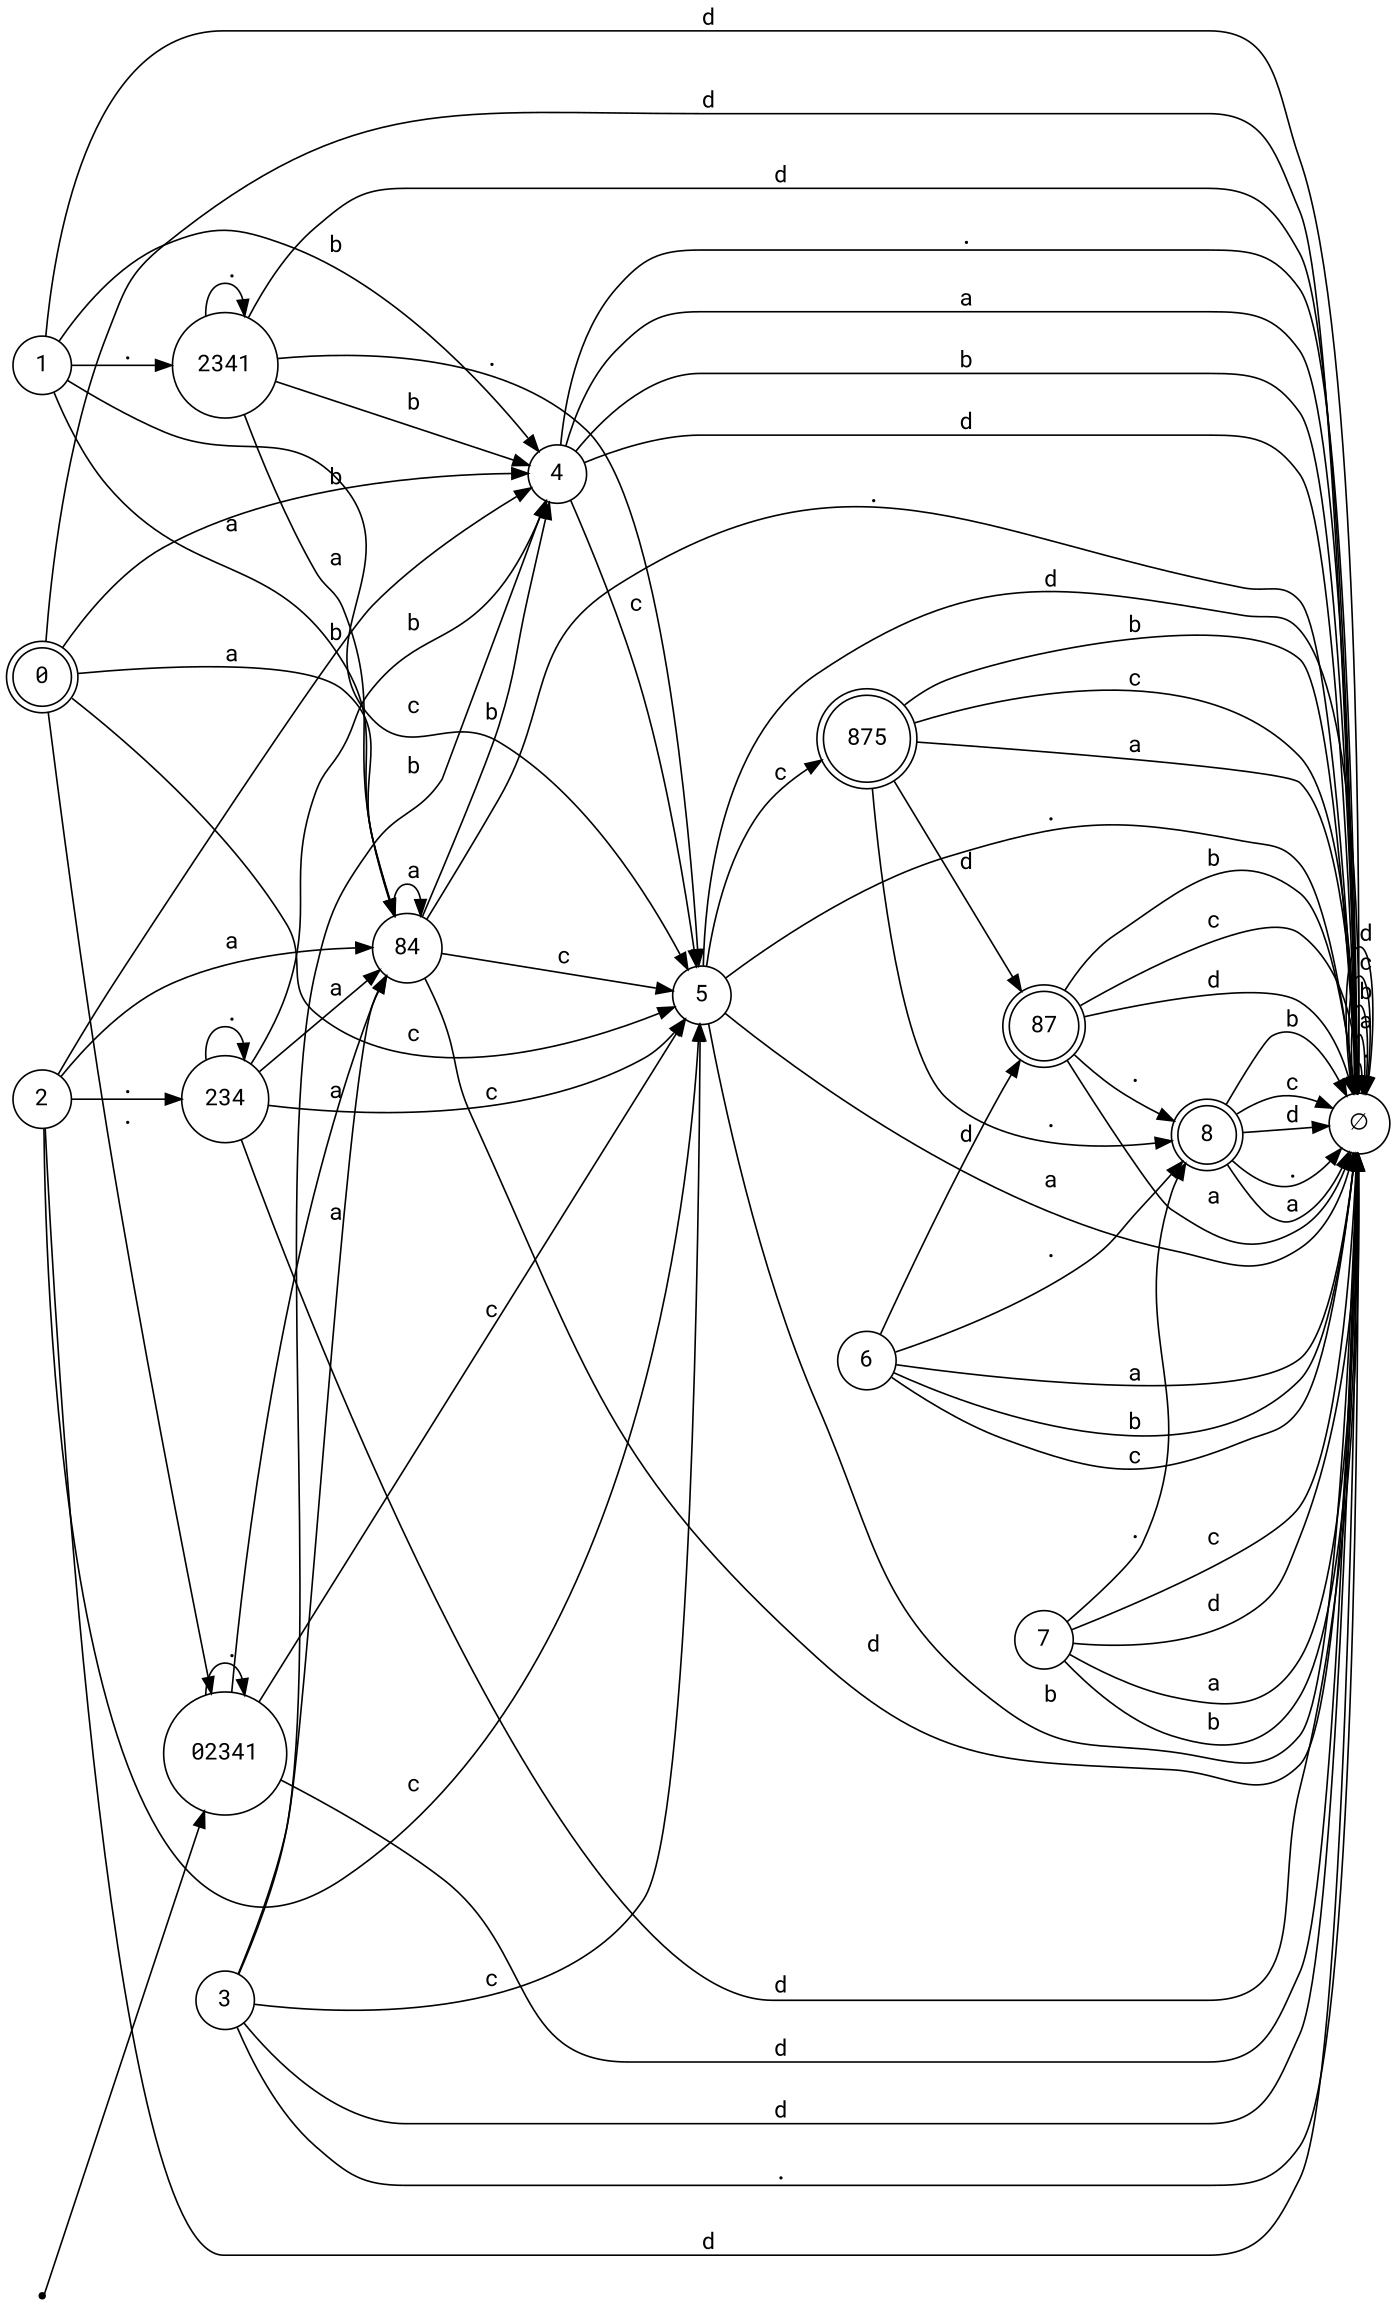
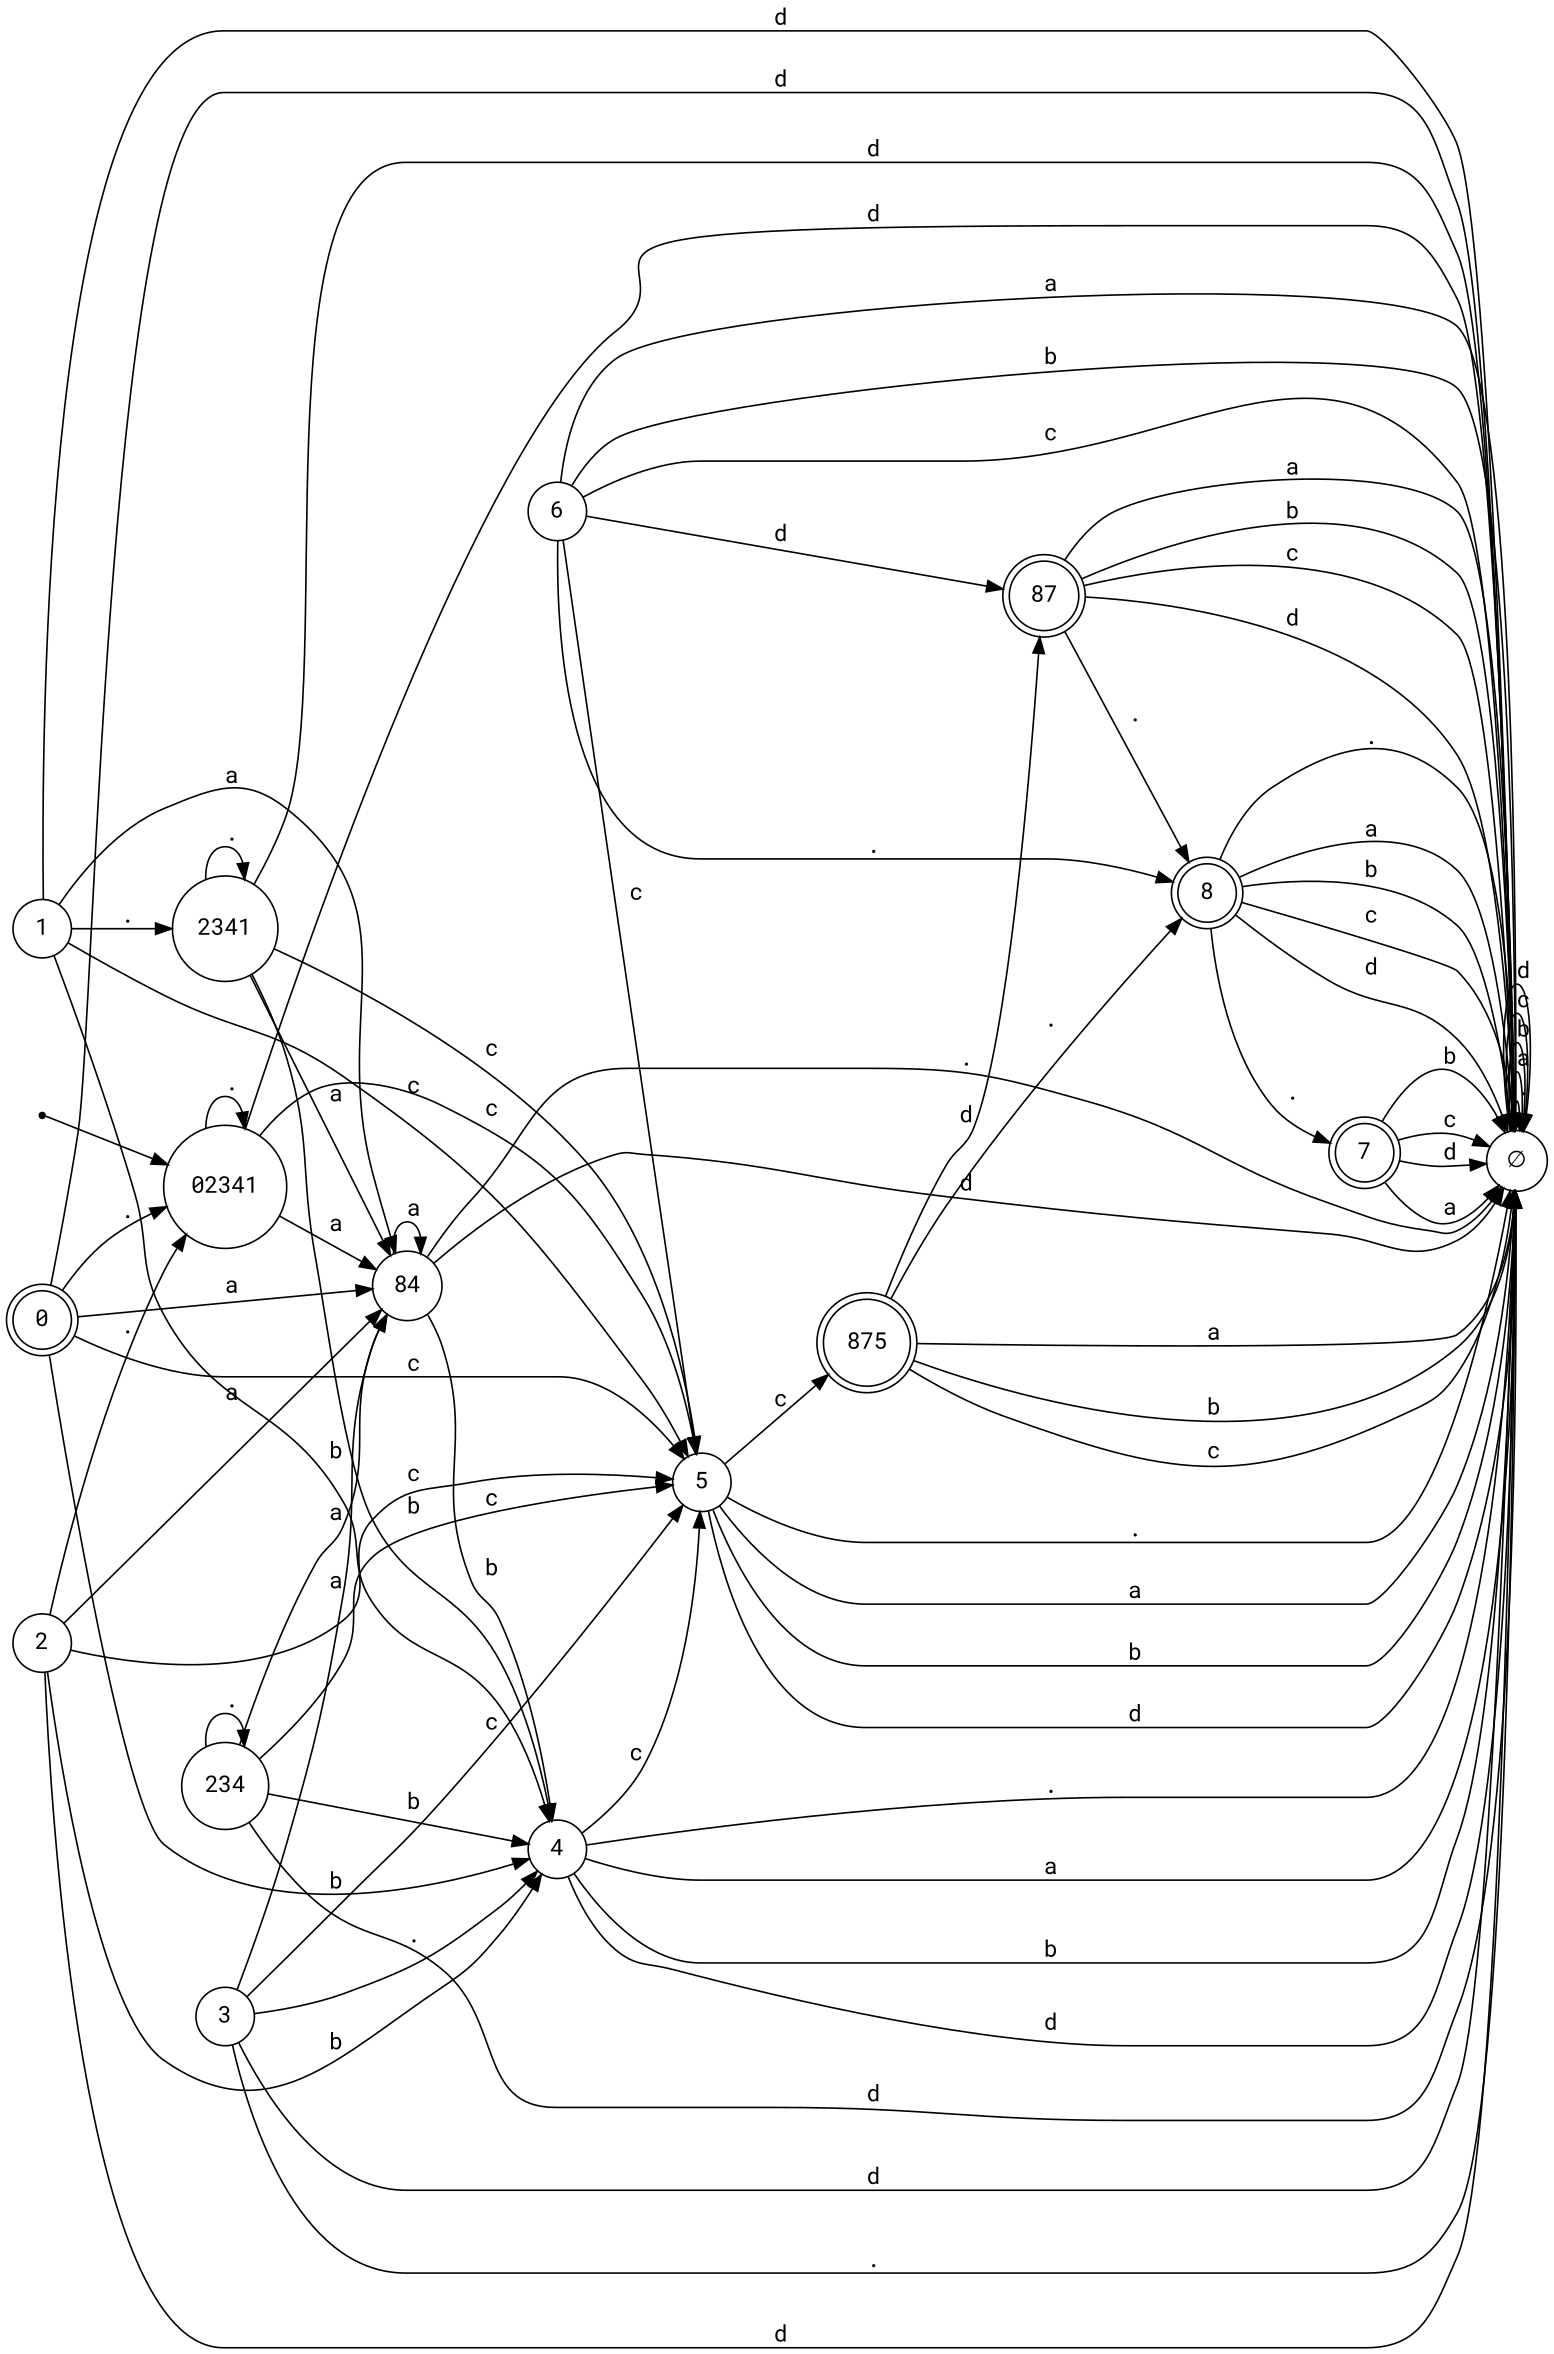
(485, 360) -> (485, 1050)
(407, 767) -> (407, 1936)
(549, 971) -> (628, 989)
(118, 1099) -> (102, 1427)
(1168, 1415) -> (1238, 1047)
(1044, 1640) -> (1365, 1153)
